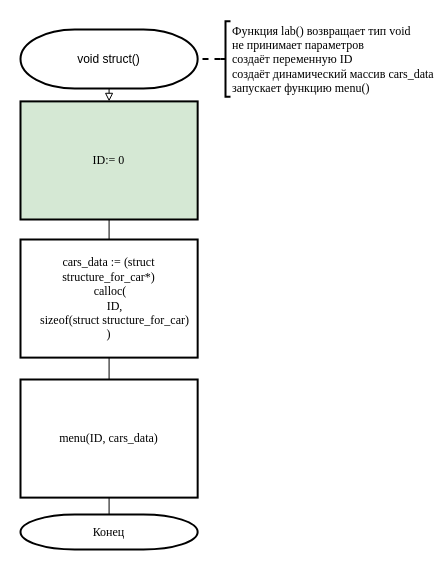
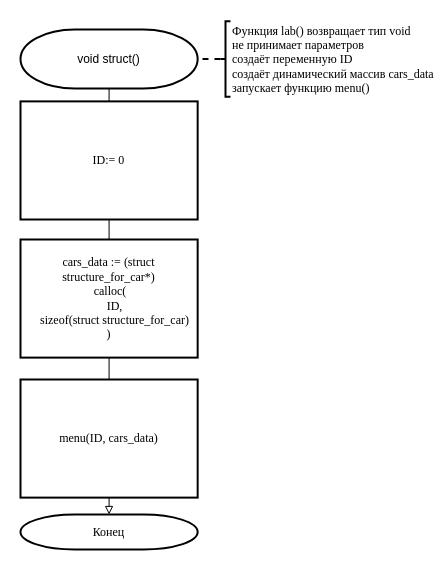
(109, 92) -> (109, 95)
(109, 160) -> (109, 160)
(109, 508) -> (109, 505)
